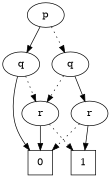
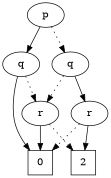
(83, 163) -> (83, 163)
